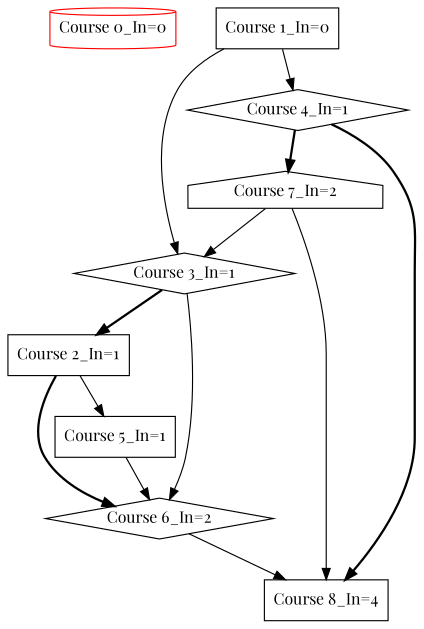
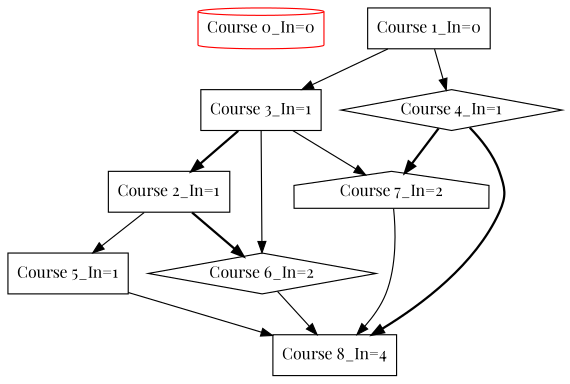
(240, 229) -> (324, 150)
(184, 273) -> (261, 110)
(135, 474) -> (195, 312)
